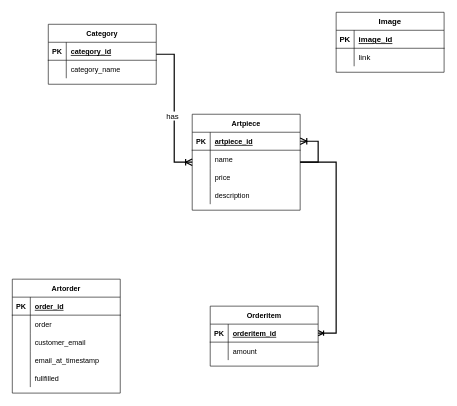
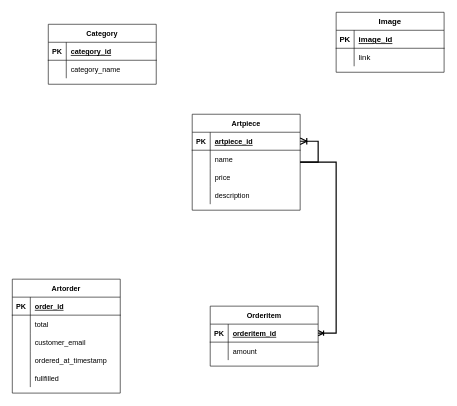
(174, 108) -> none
(45, 325) -> (44, 325)
(68, 361) -> (74, 361)
